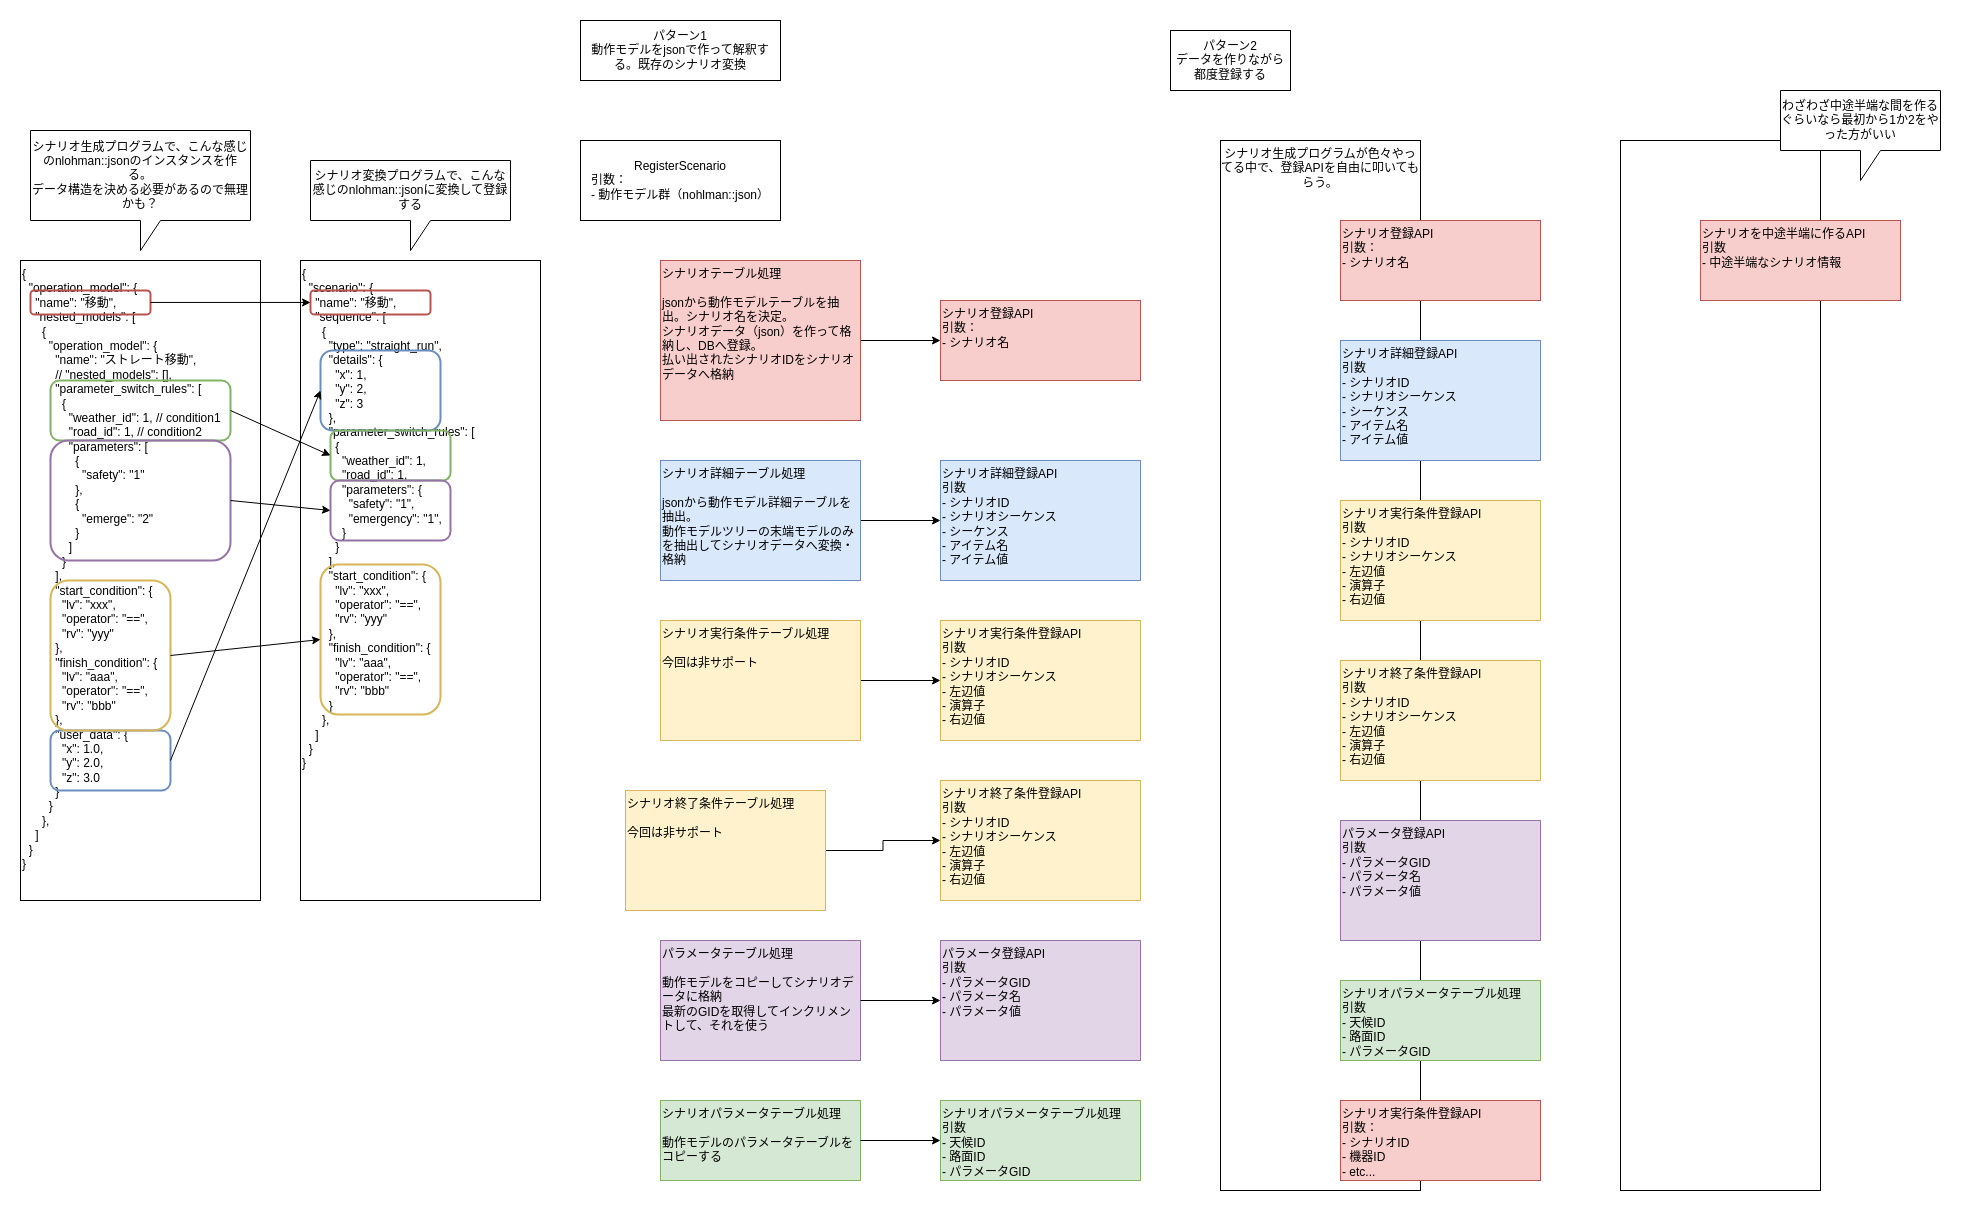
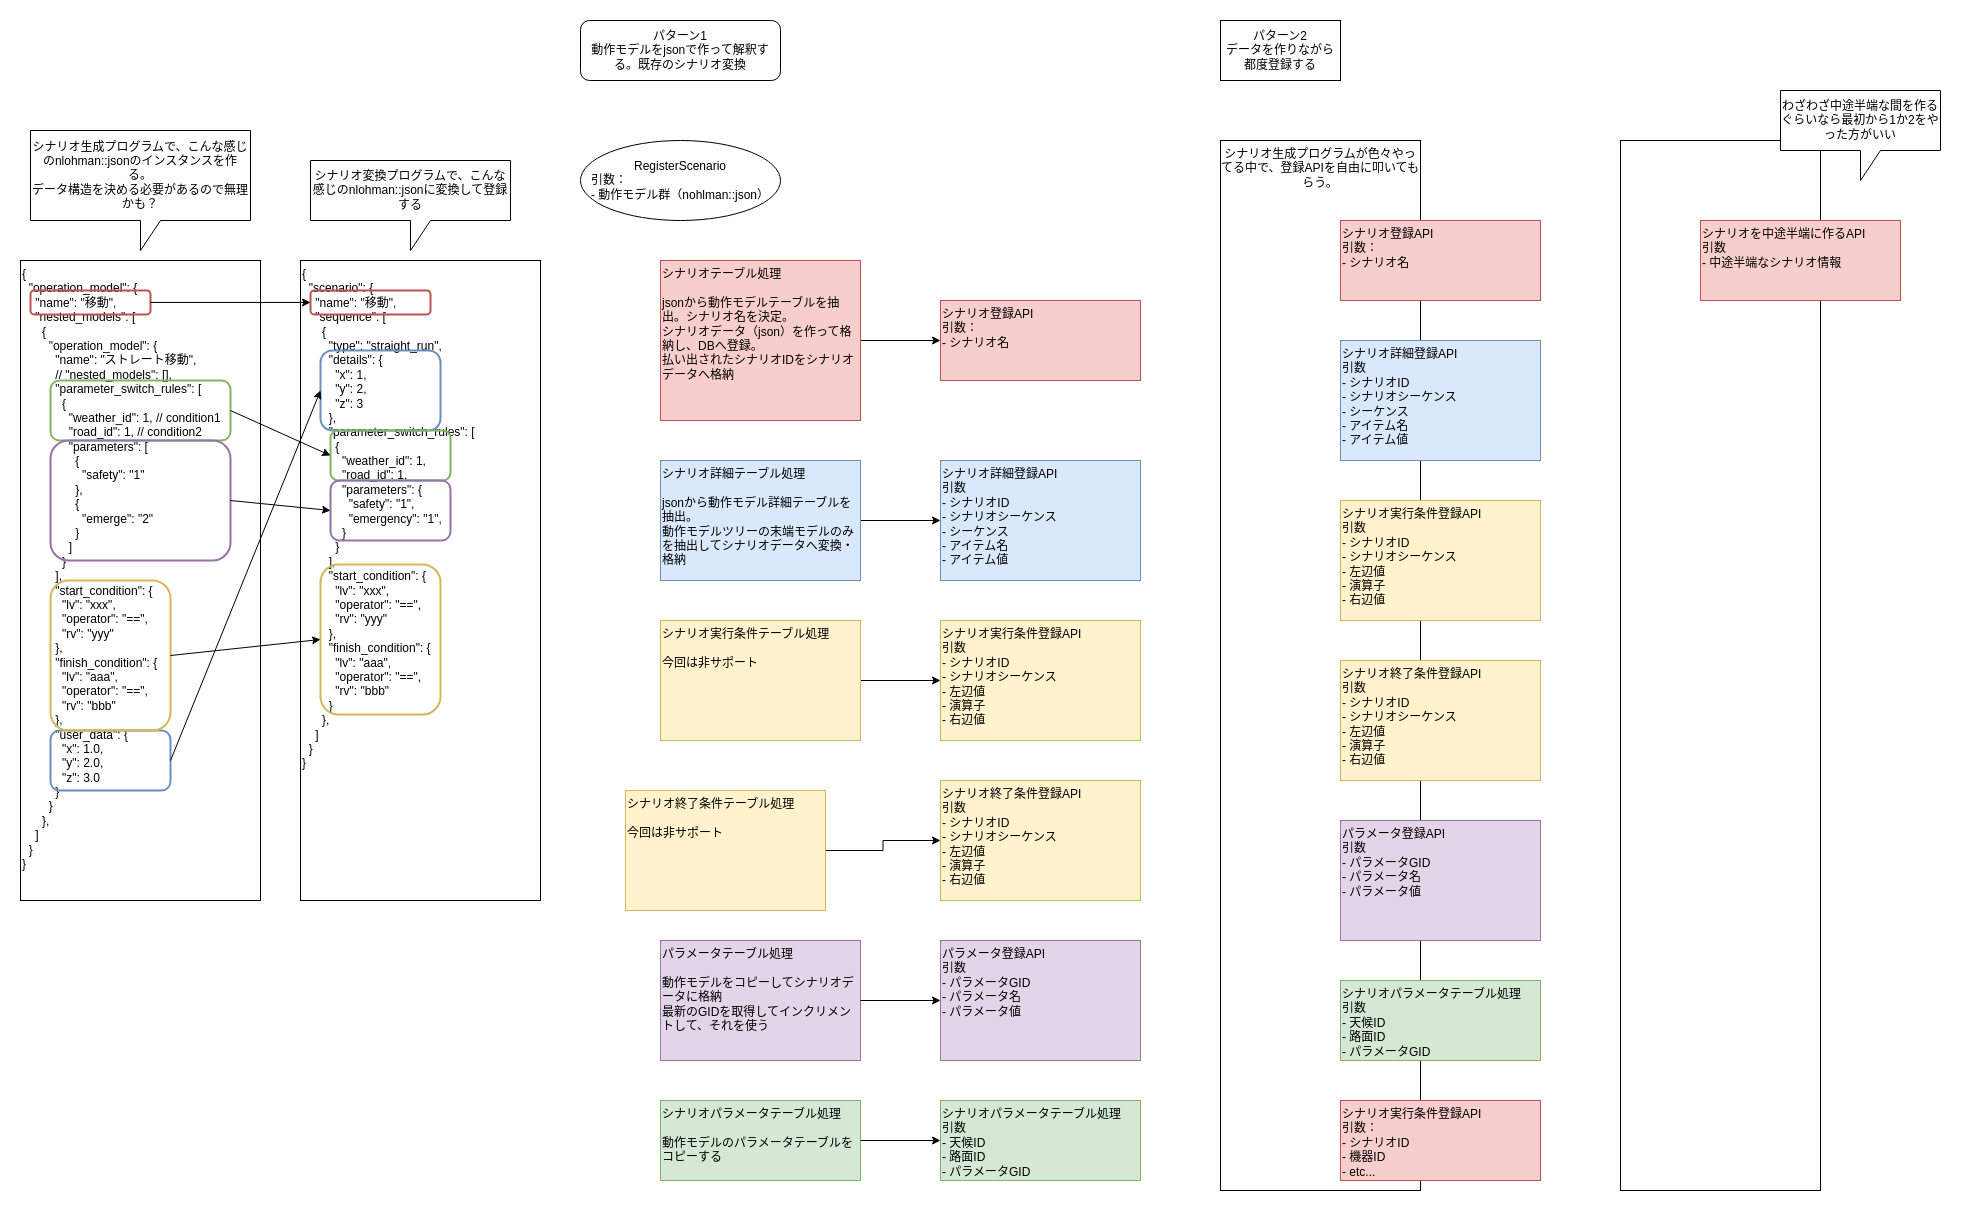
(681, 51) -> (681, 51)
(1231, 61) -> (1281, 51)
(681, 181) -> (681, 181)
